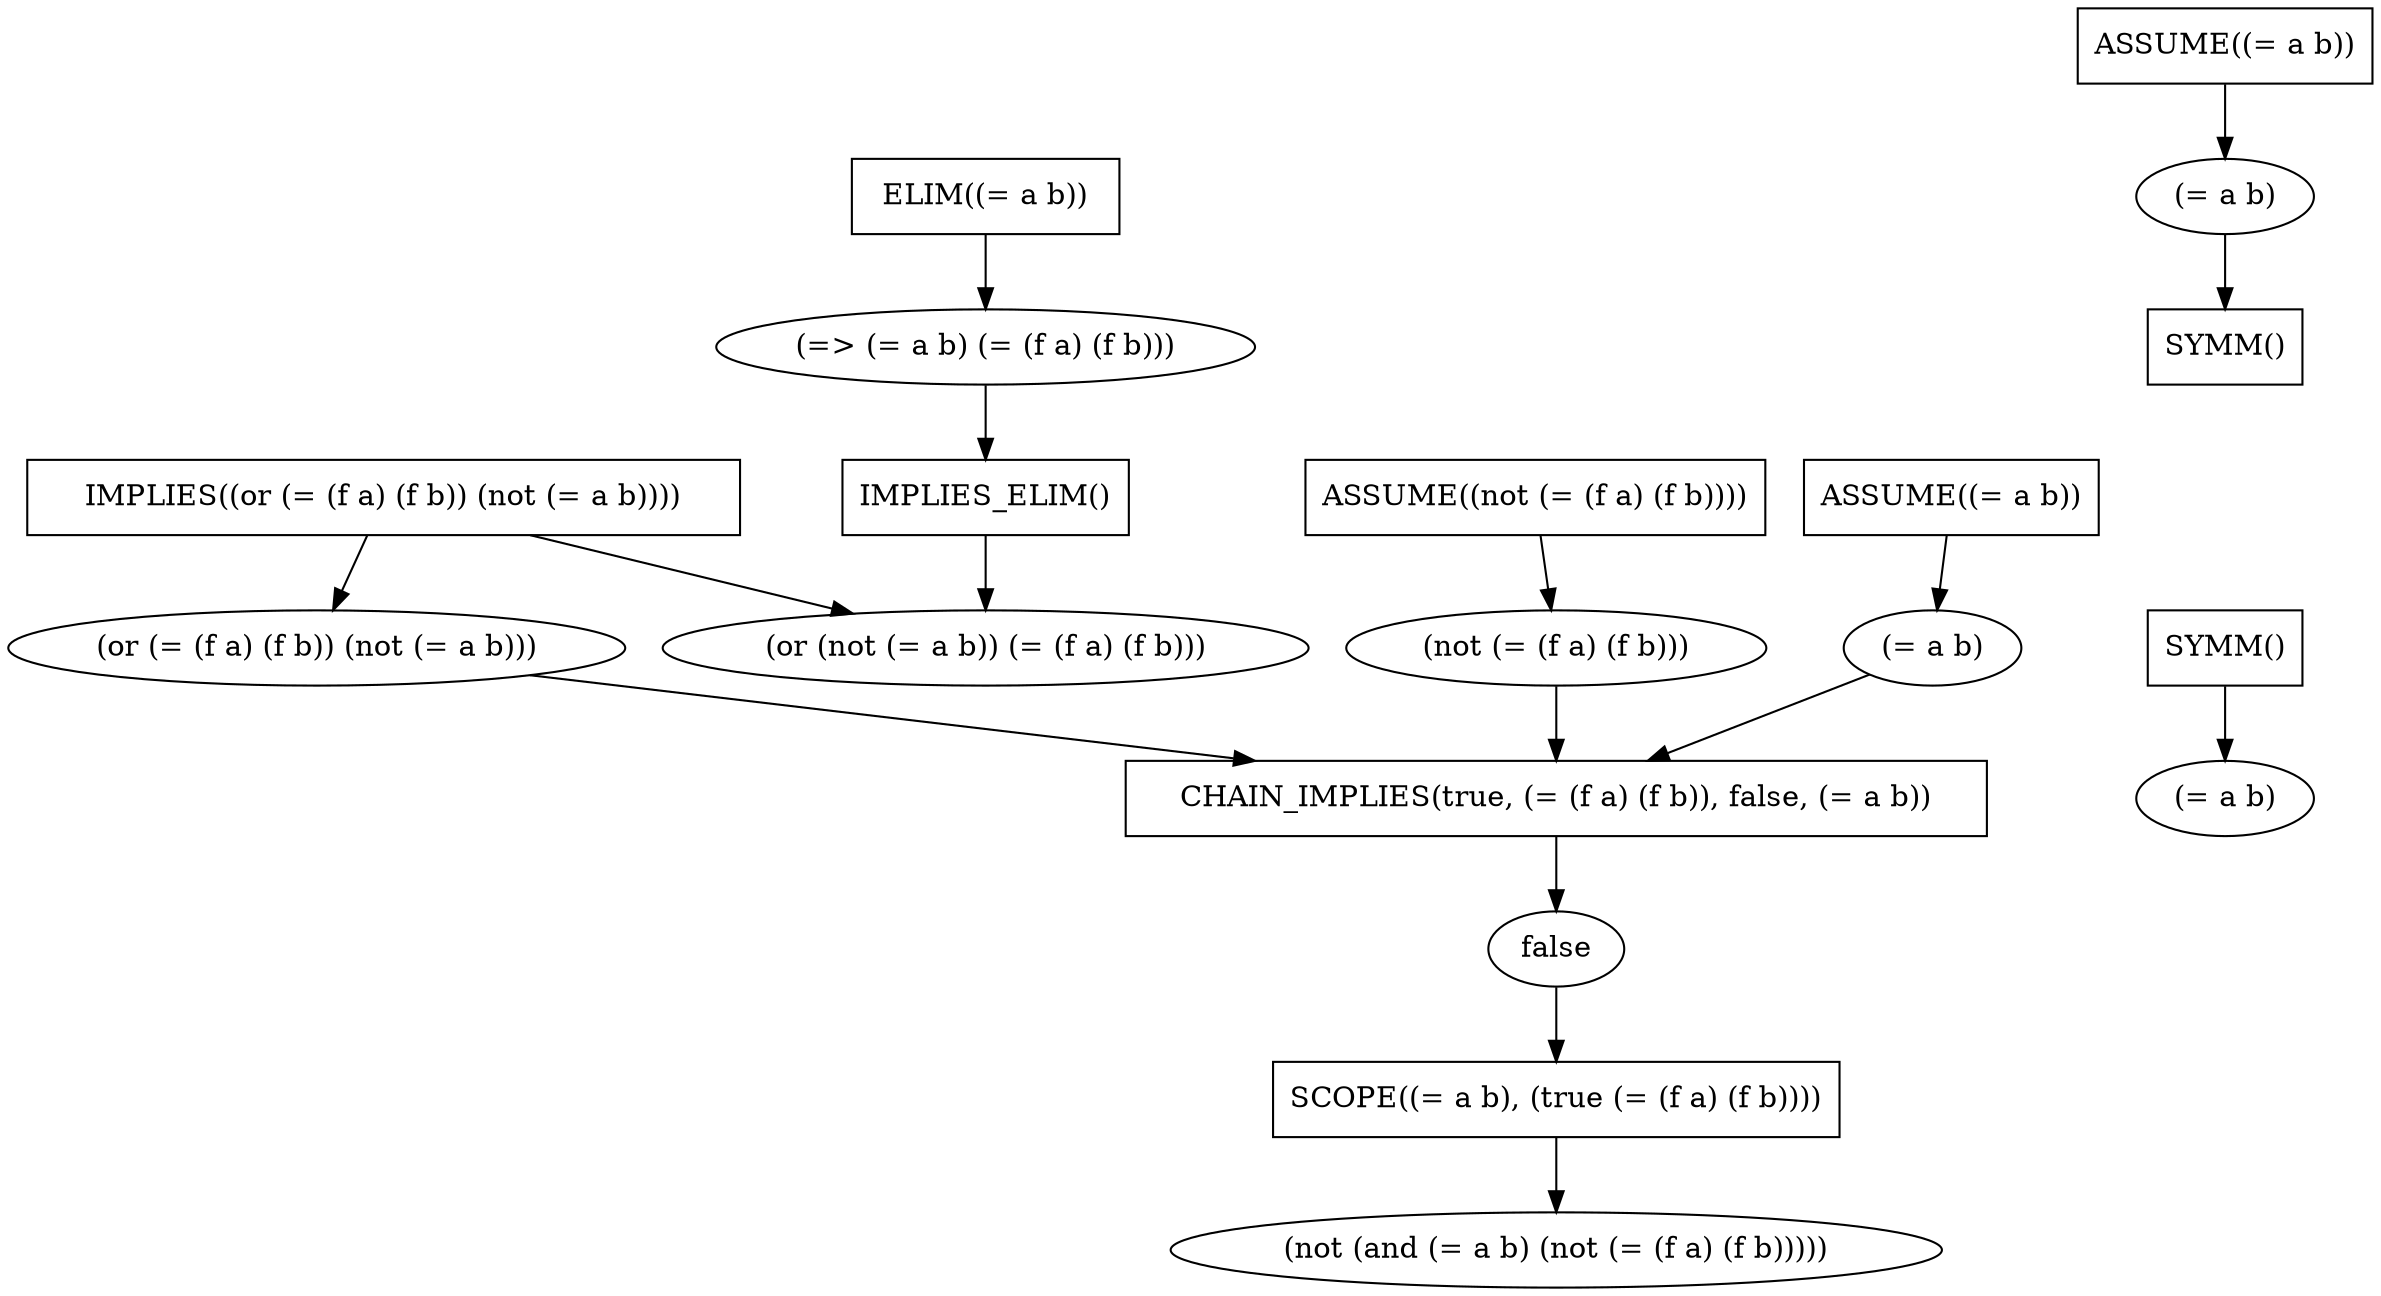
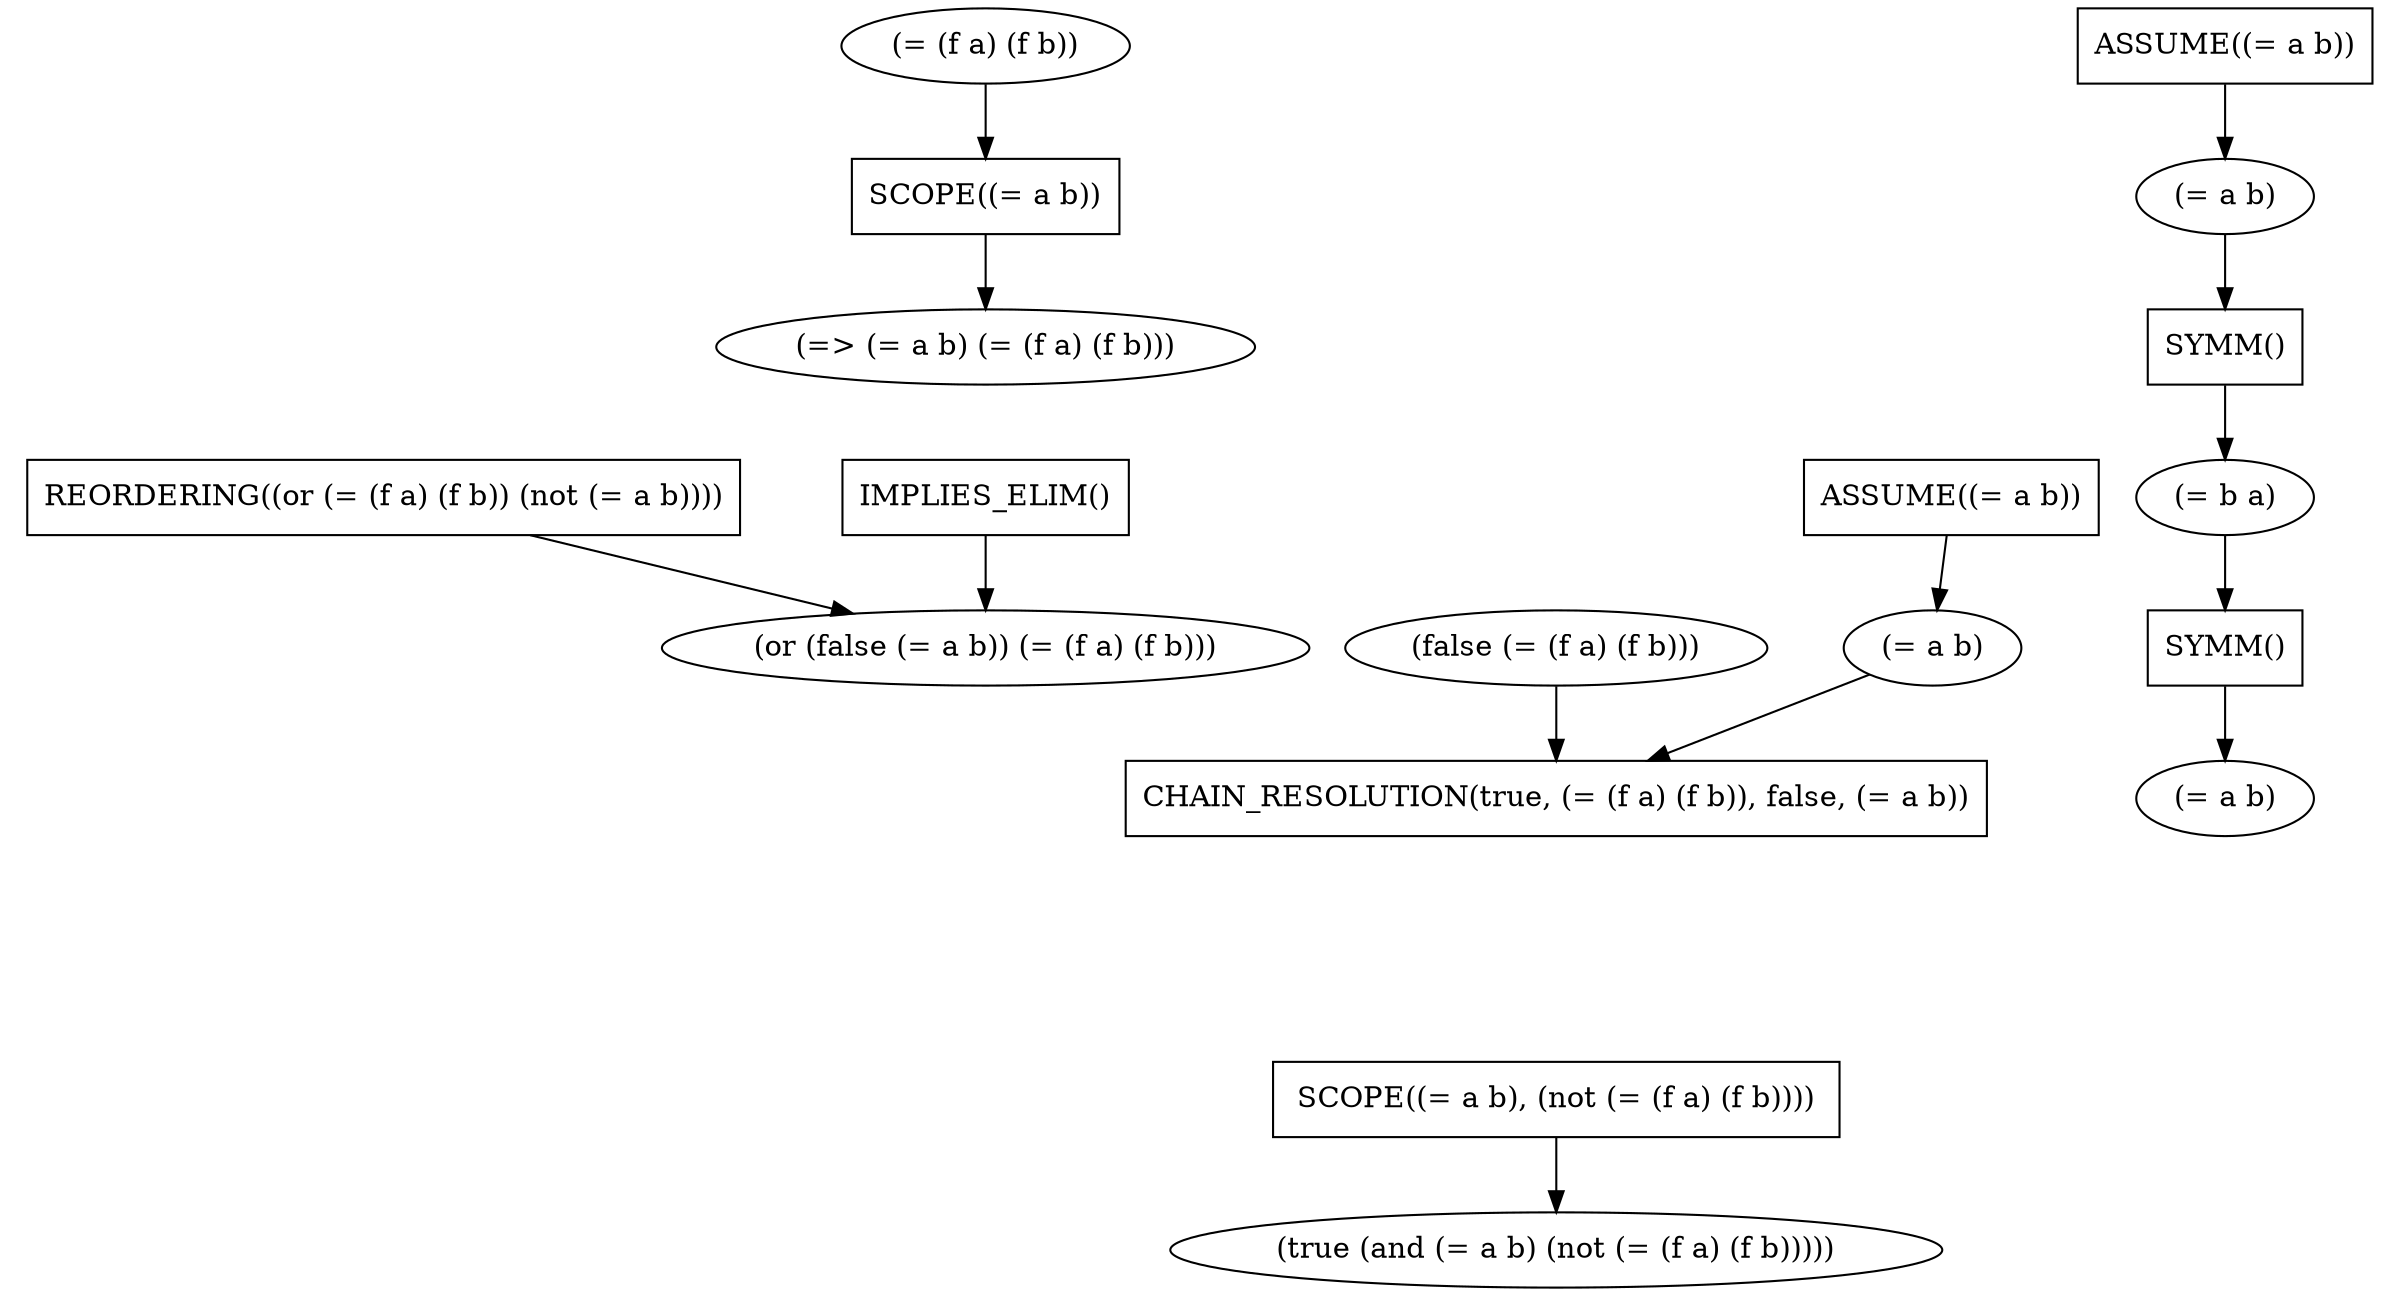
none -> (986, 46)
(986, 196) -> (986, 196)
(986, 412) -> none
(384, 497) -> (384, 497)
(1535, 497) -> none
none -> (2225, 497)
(317, 648) -> none
(986, 648) -> (986, 648)
(1556, 648) -> (1556, 648)
(1556, 798) -> (1556, 798)
(1556, 949) -> none
(1556, 1099) -> (1556, 1099)
(1556, 1250) -> (1556, 1250)
